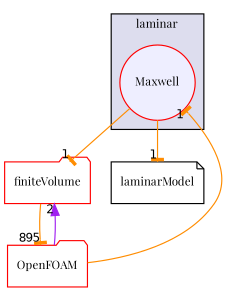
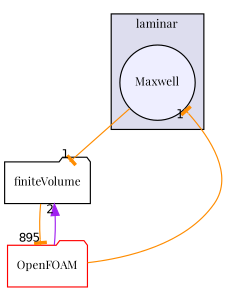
(158, 83) -> (158, 83)
(47, 183) -> (47, 183)
(158, 183) -> none
